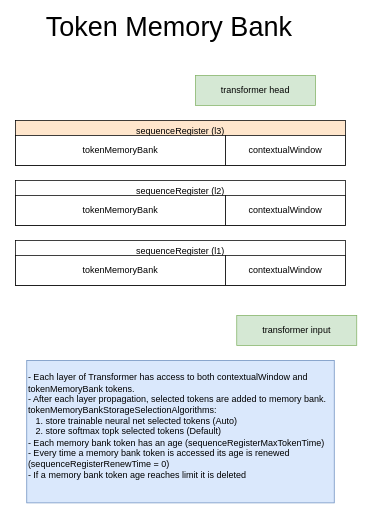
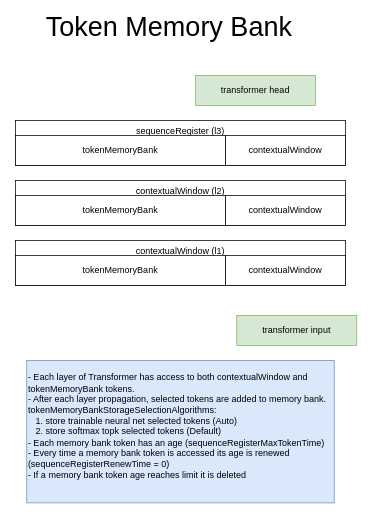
(180, 131) -> (180, 131)
(180, 191) -> (180, 191)
(180, 251) -> (180, 251)
